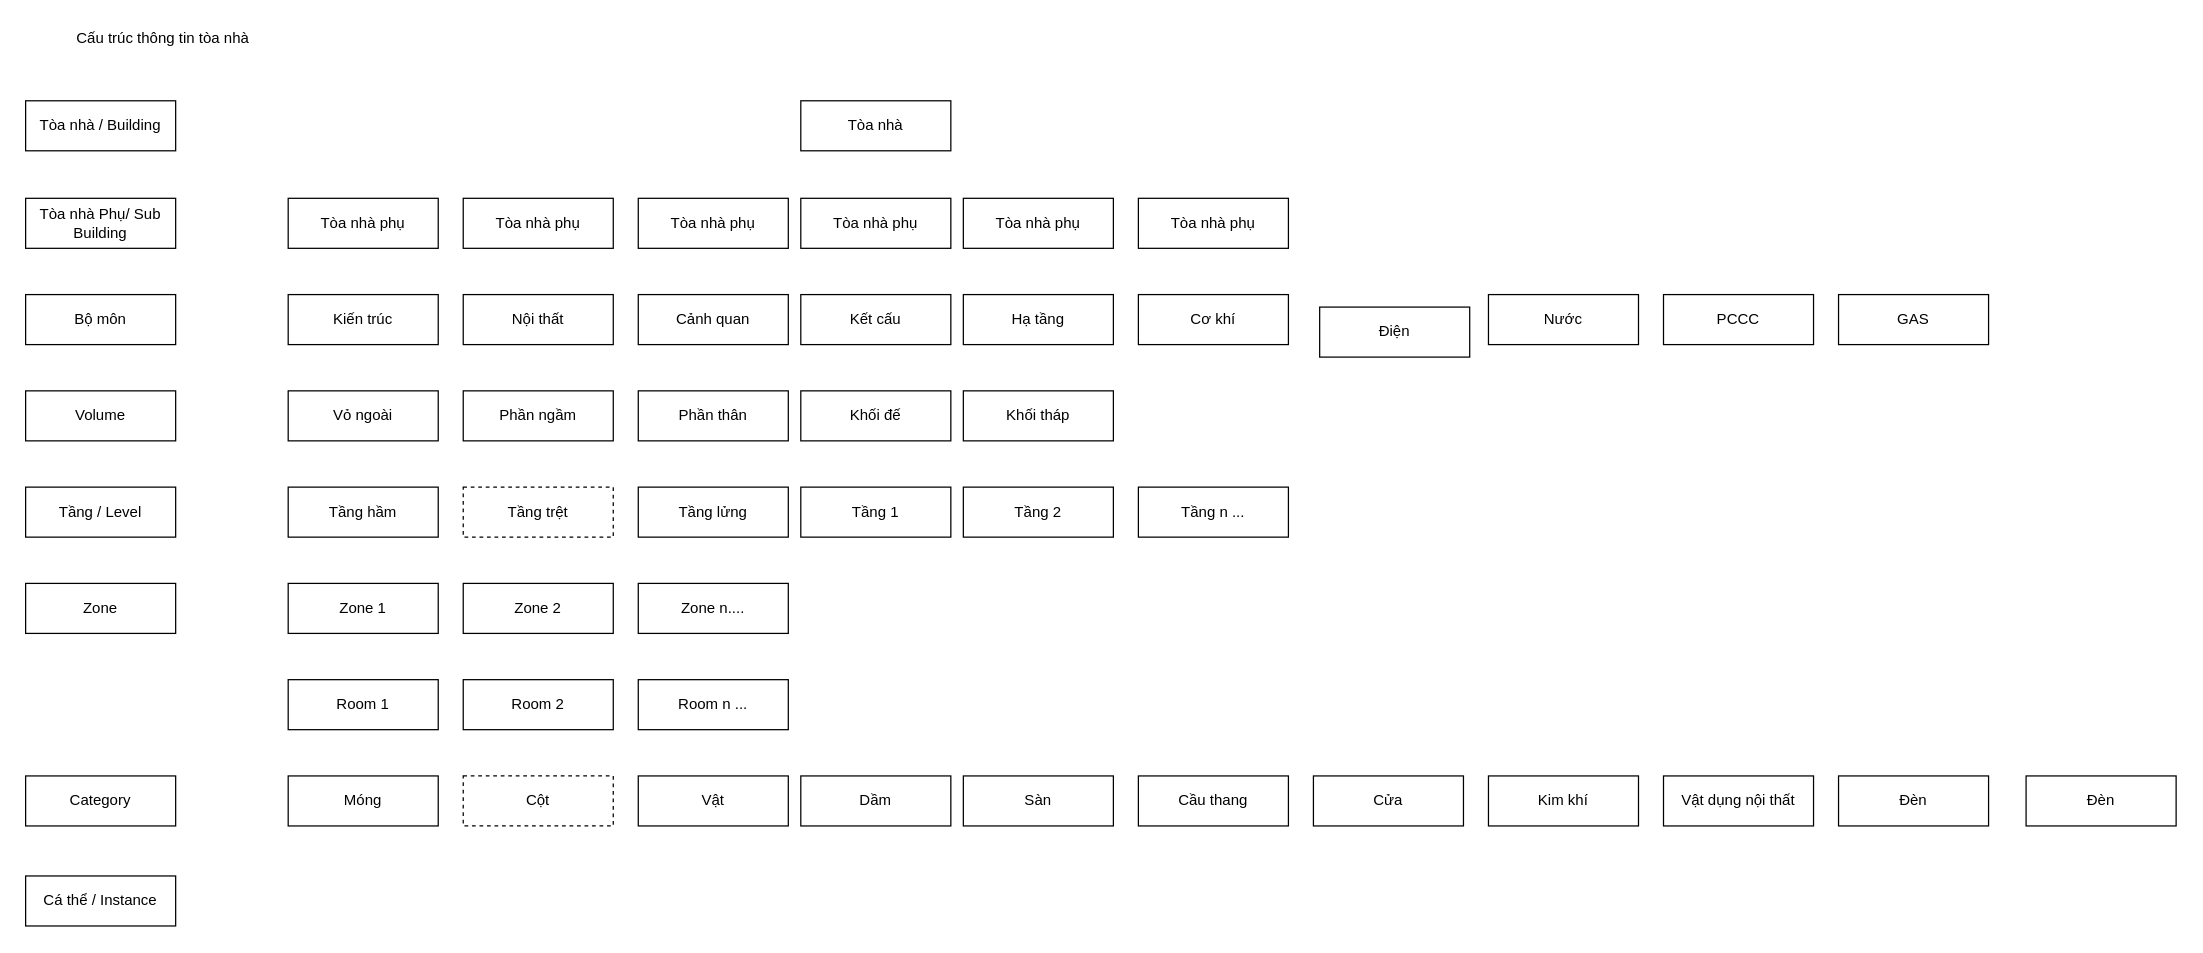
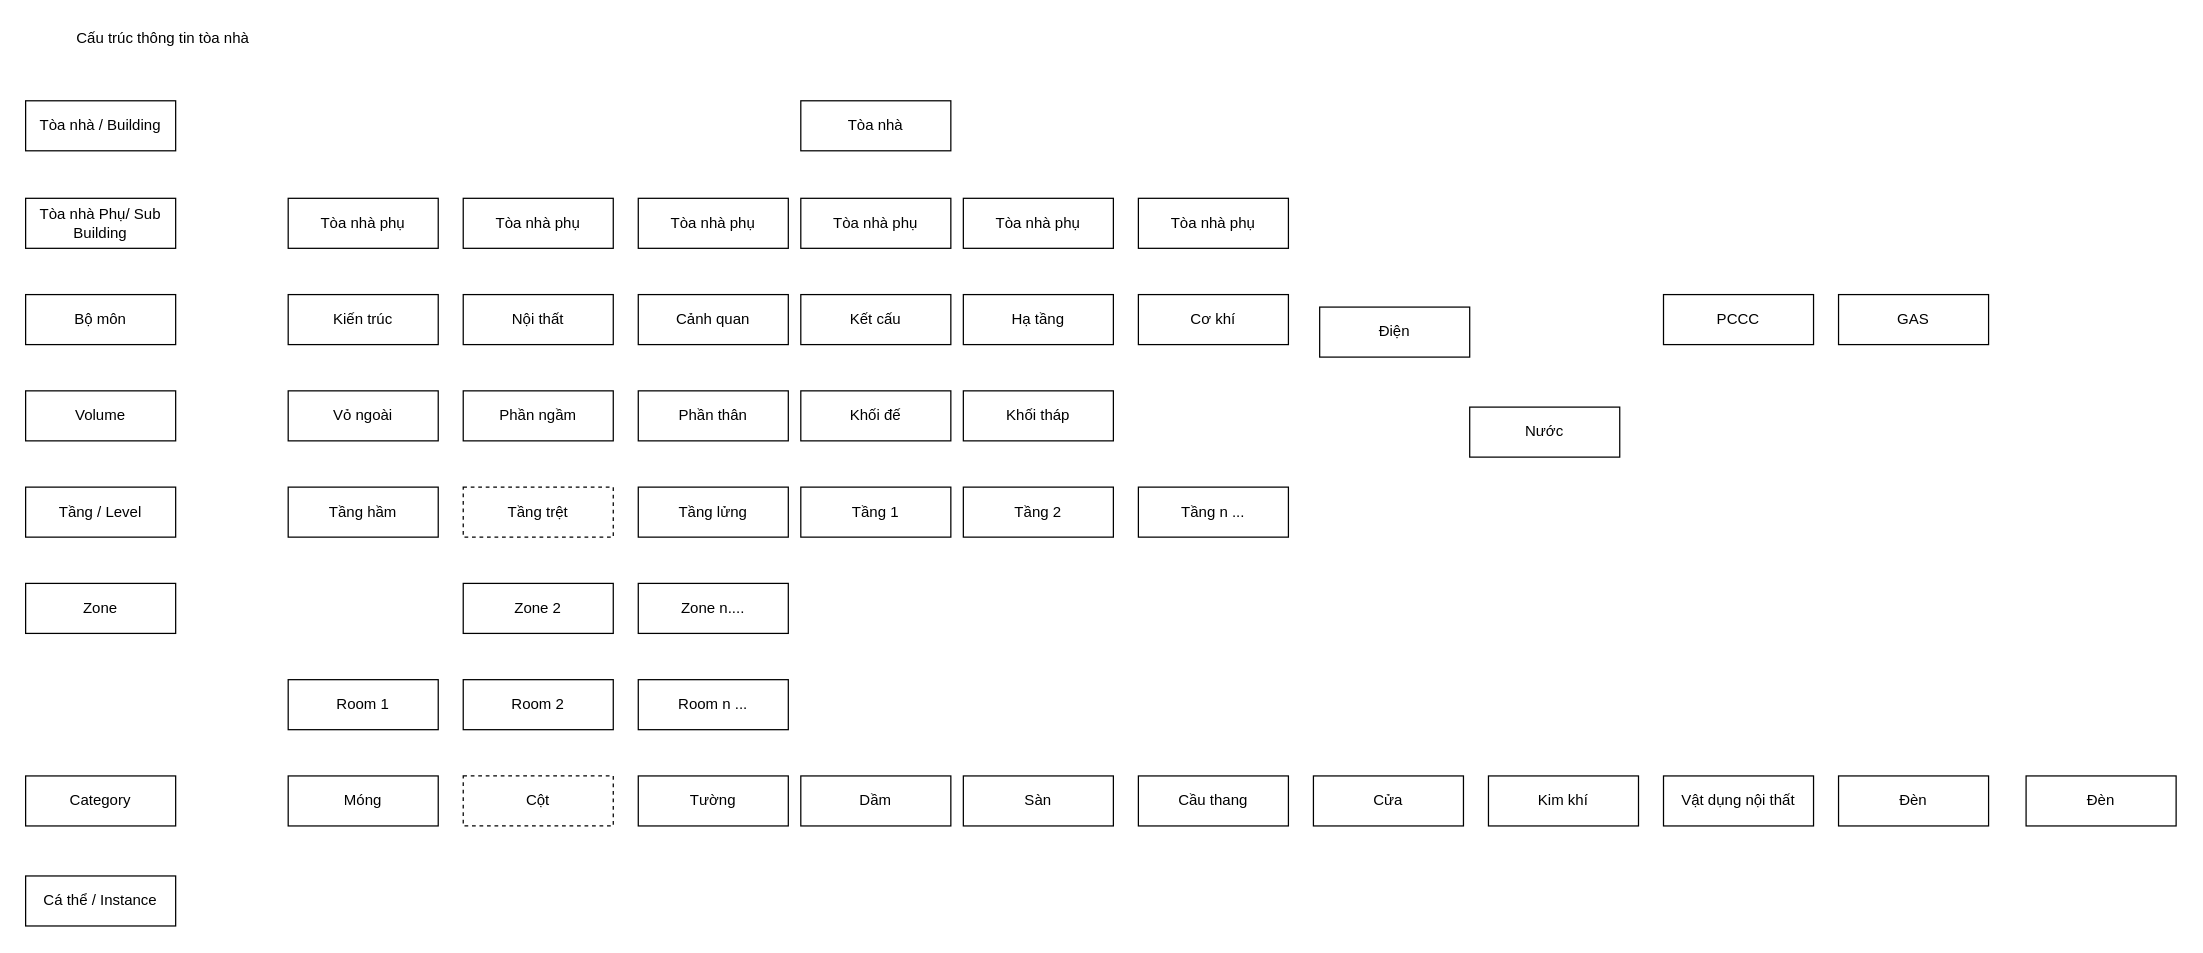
(1563, 319) -> (1544, 432)
(363, 608) -> none
(713, 801) -> (713, 801)
